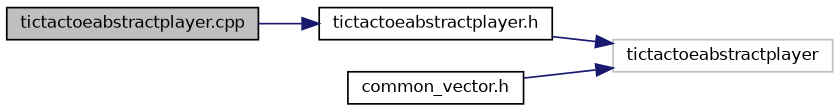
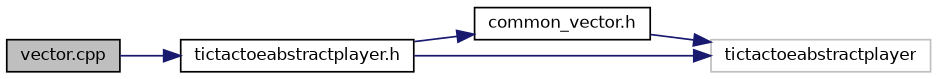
(133, 24) -> (63, 56)
none -> (436, 39)
